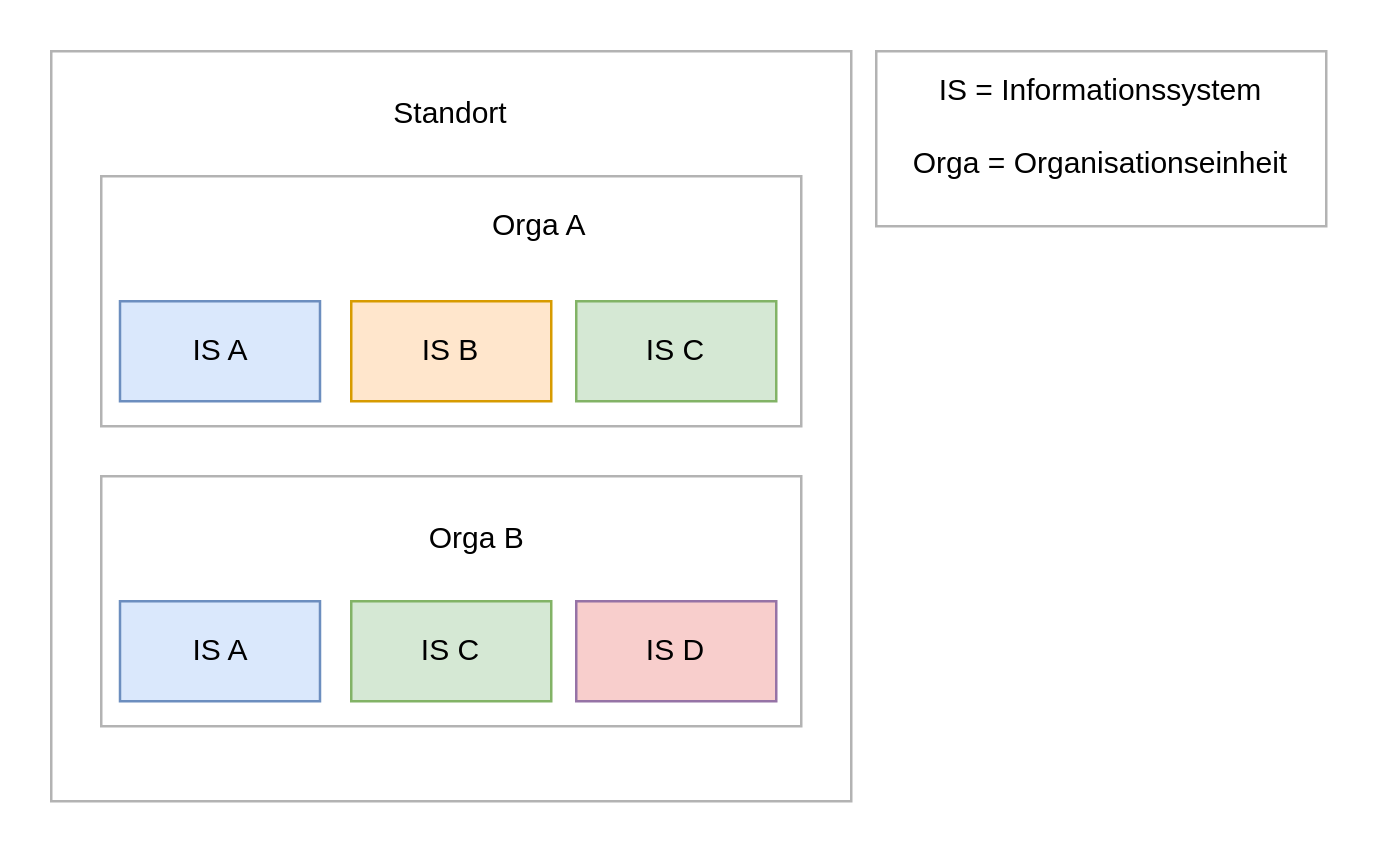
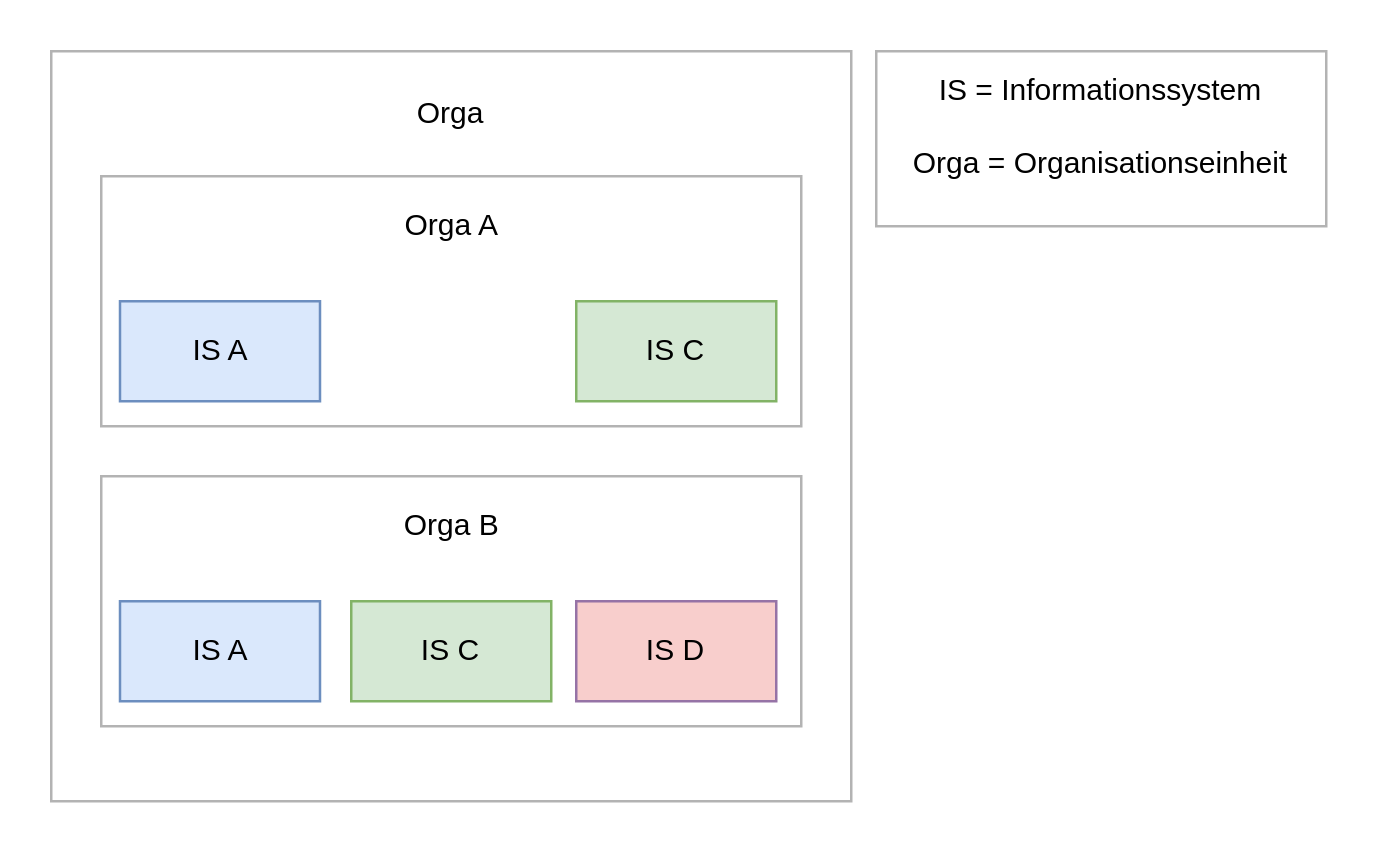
(451, 114) -> (451, 114)
(539, 226) -> (451, 226)
(451, 351) -> none
(476, 539) -> (451, 526)
